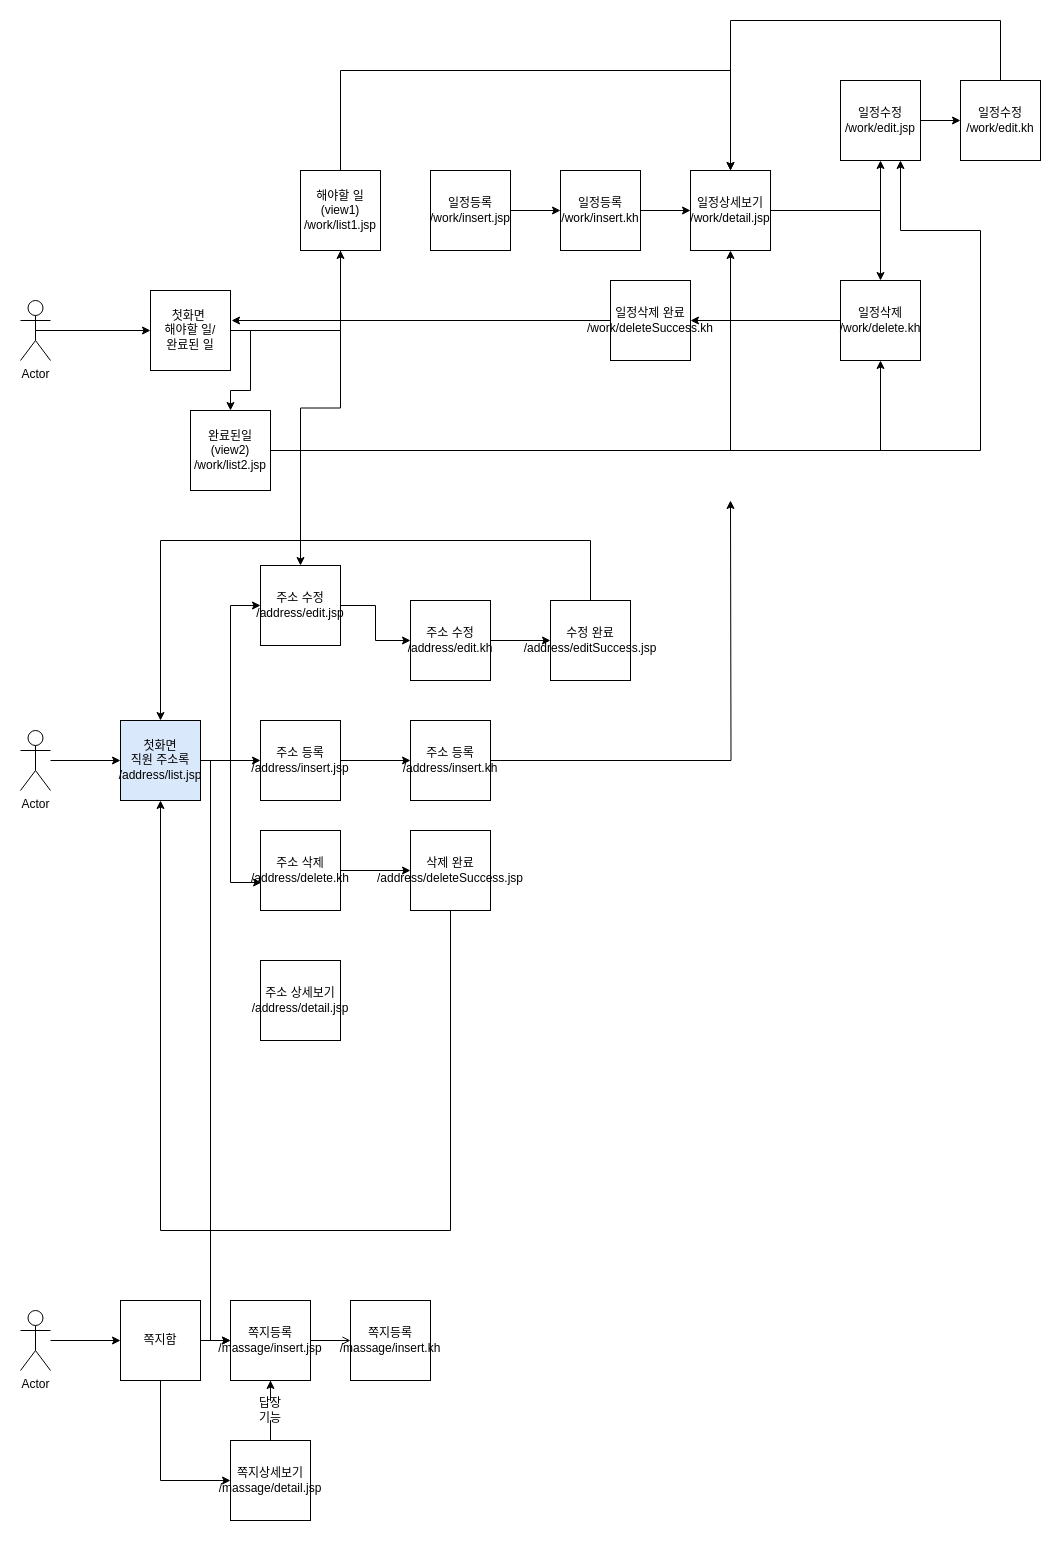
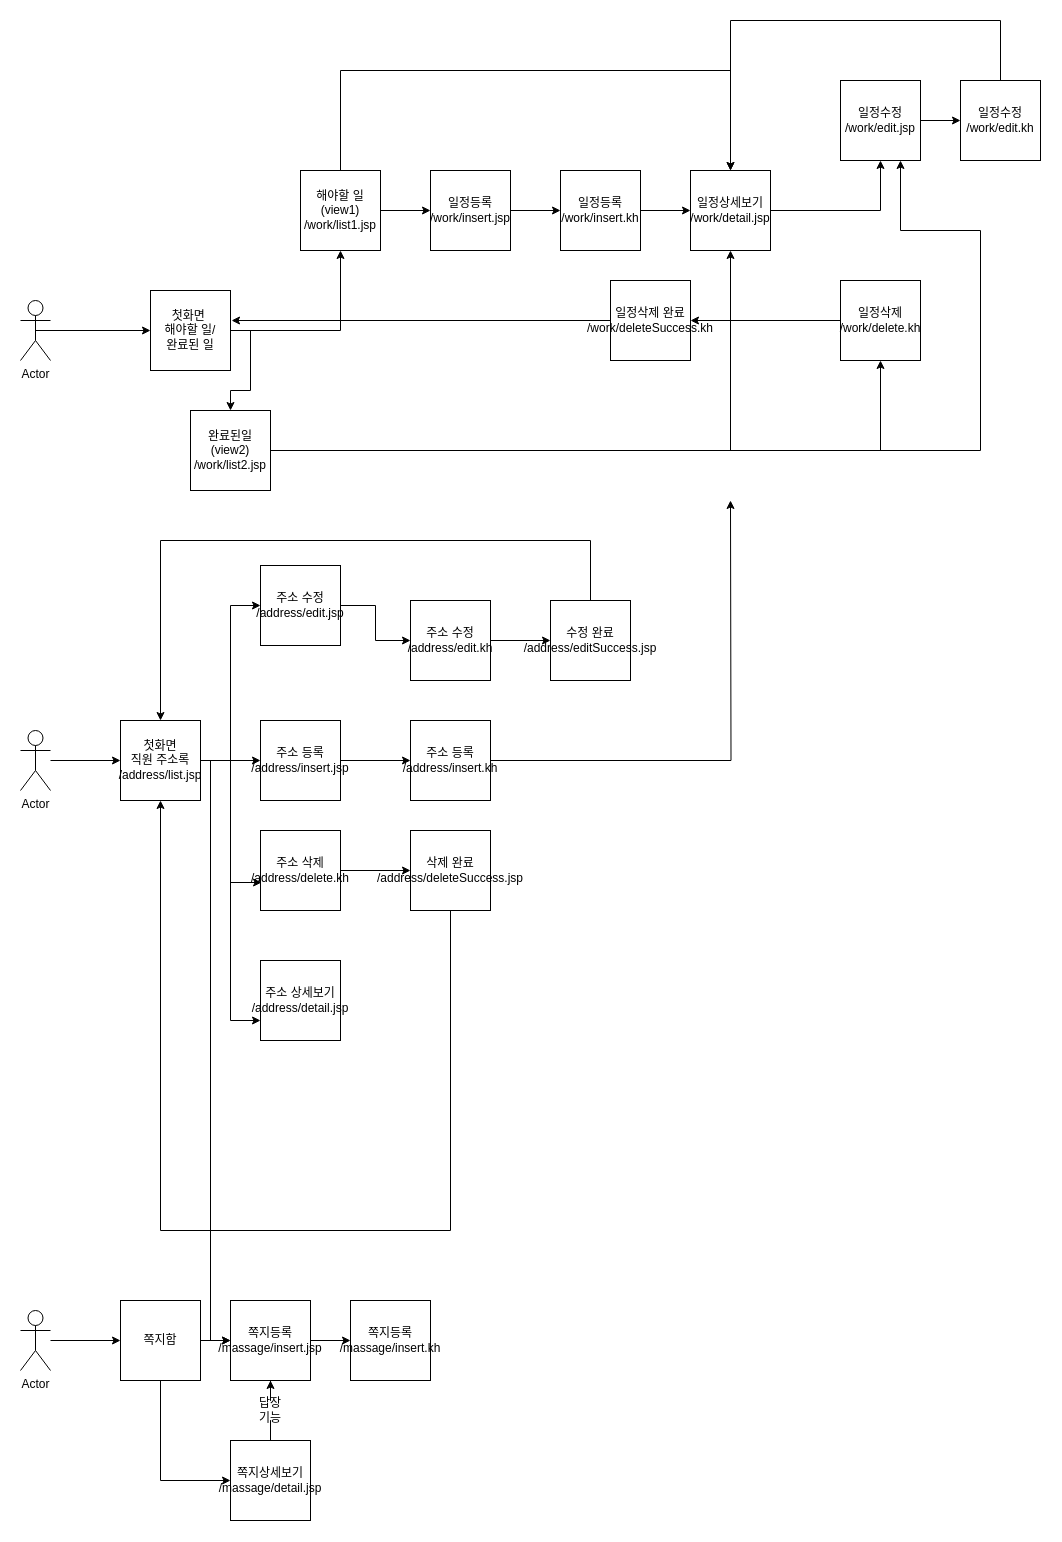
(881, 243) -> none
(301, 425) -> (402, 211)
(161, 761) -> (161, 761)
none -> (231, 964)
(344, 1341) -> (342, 1341)
